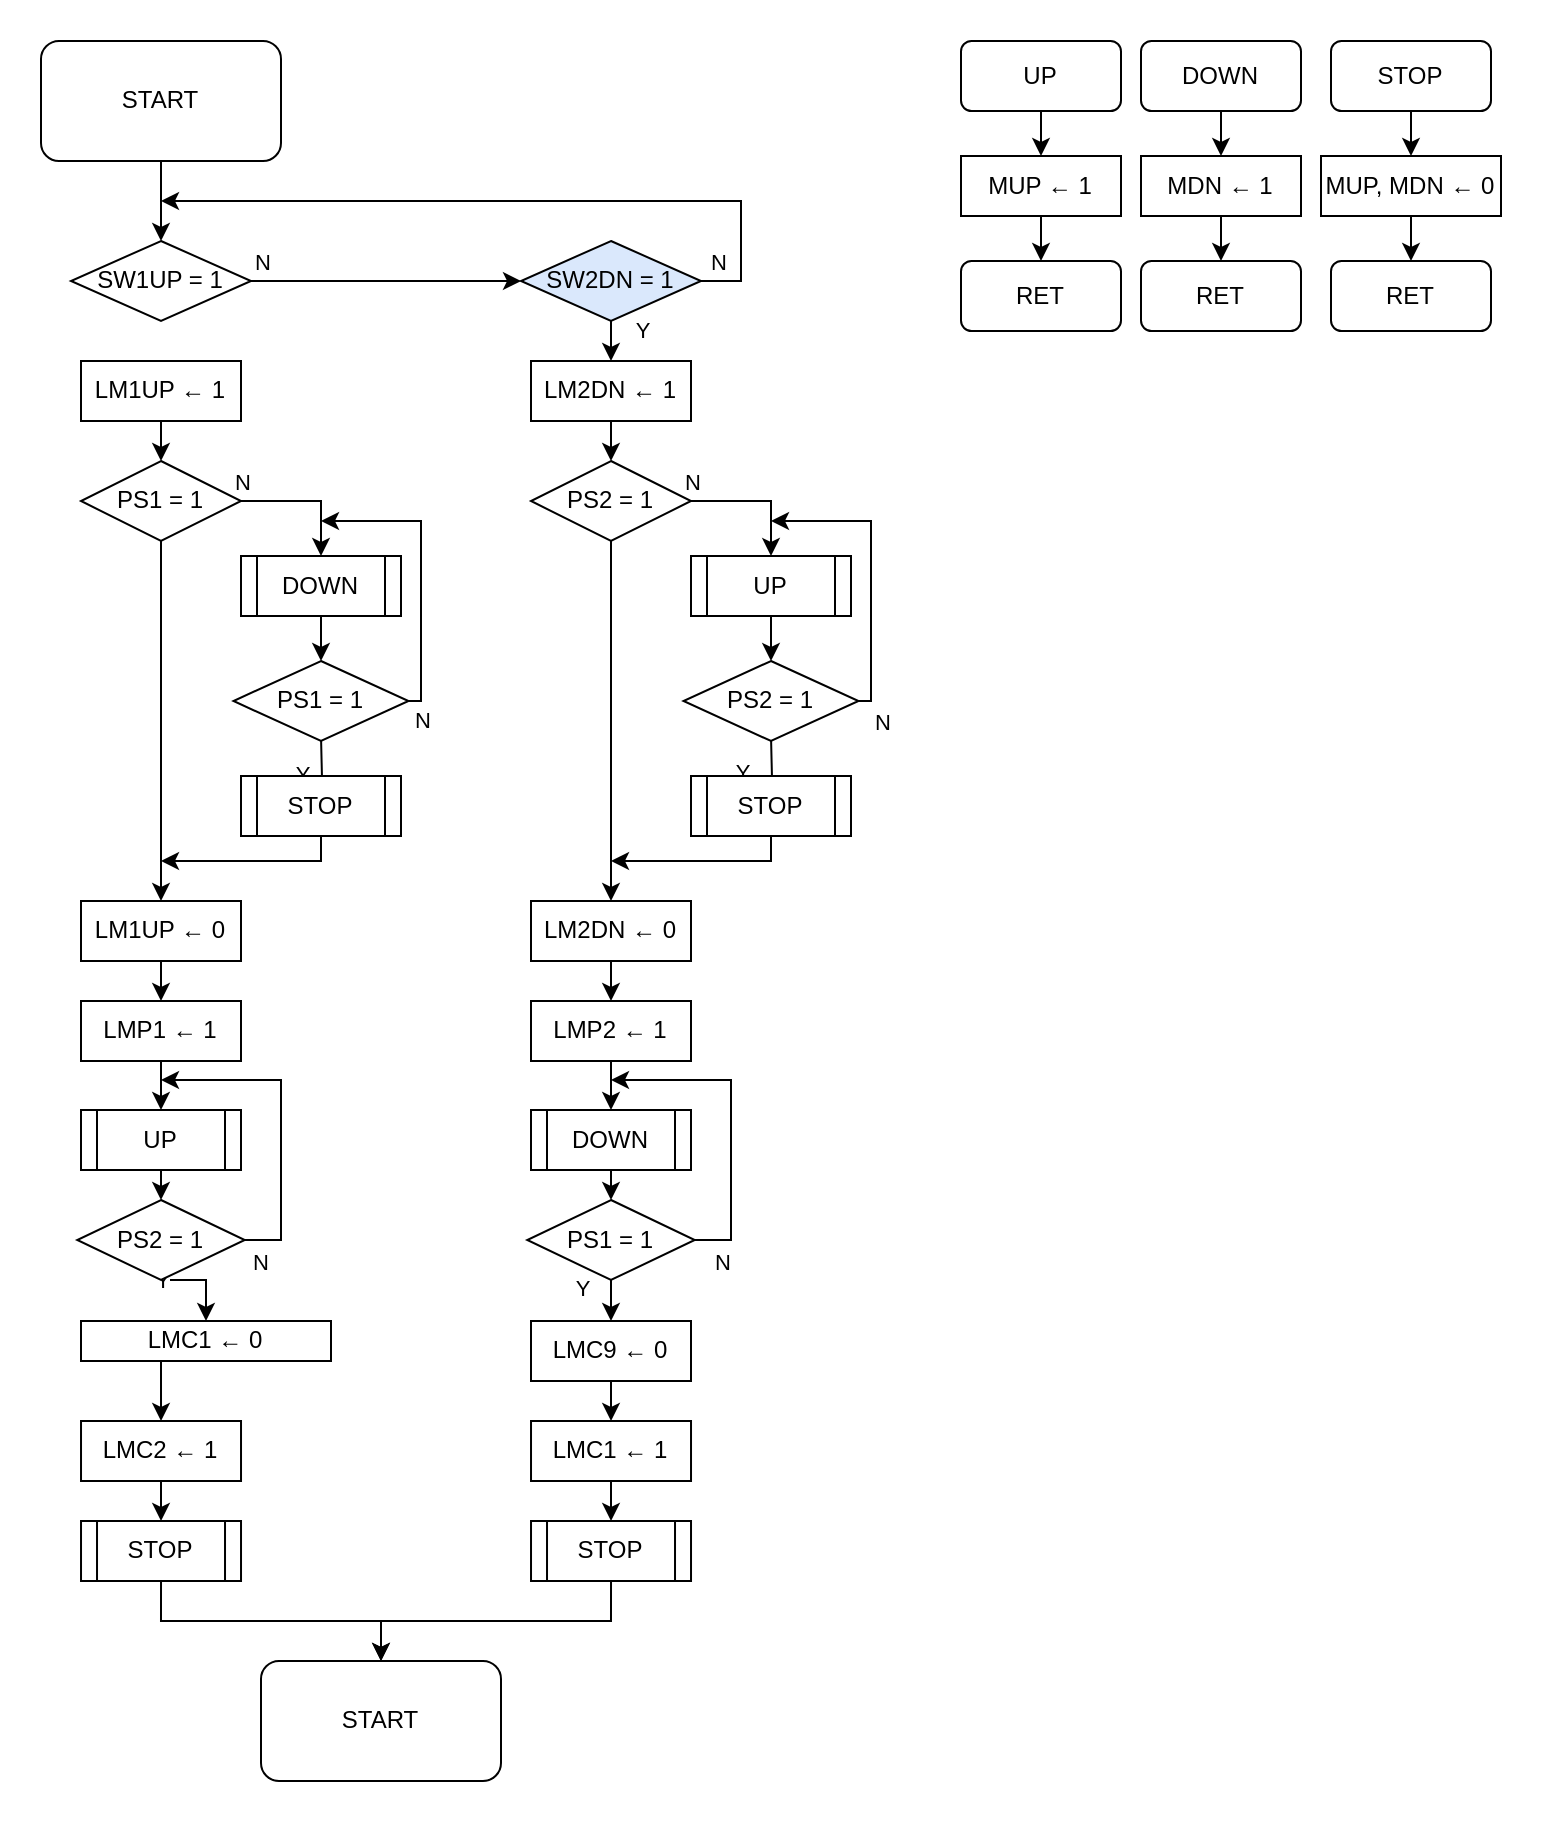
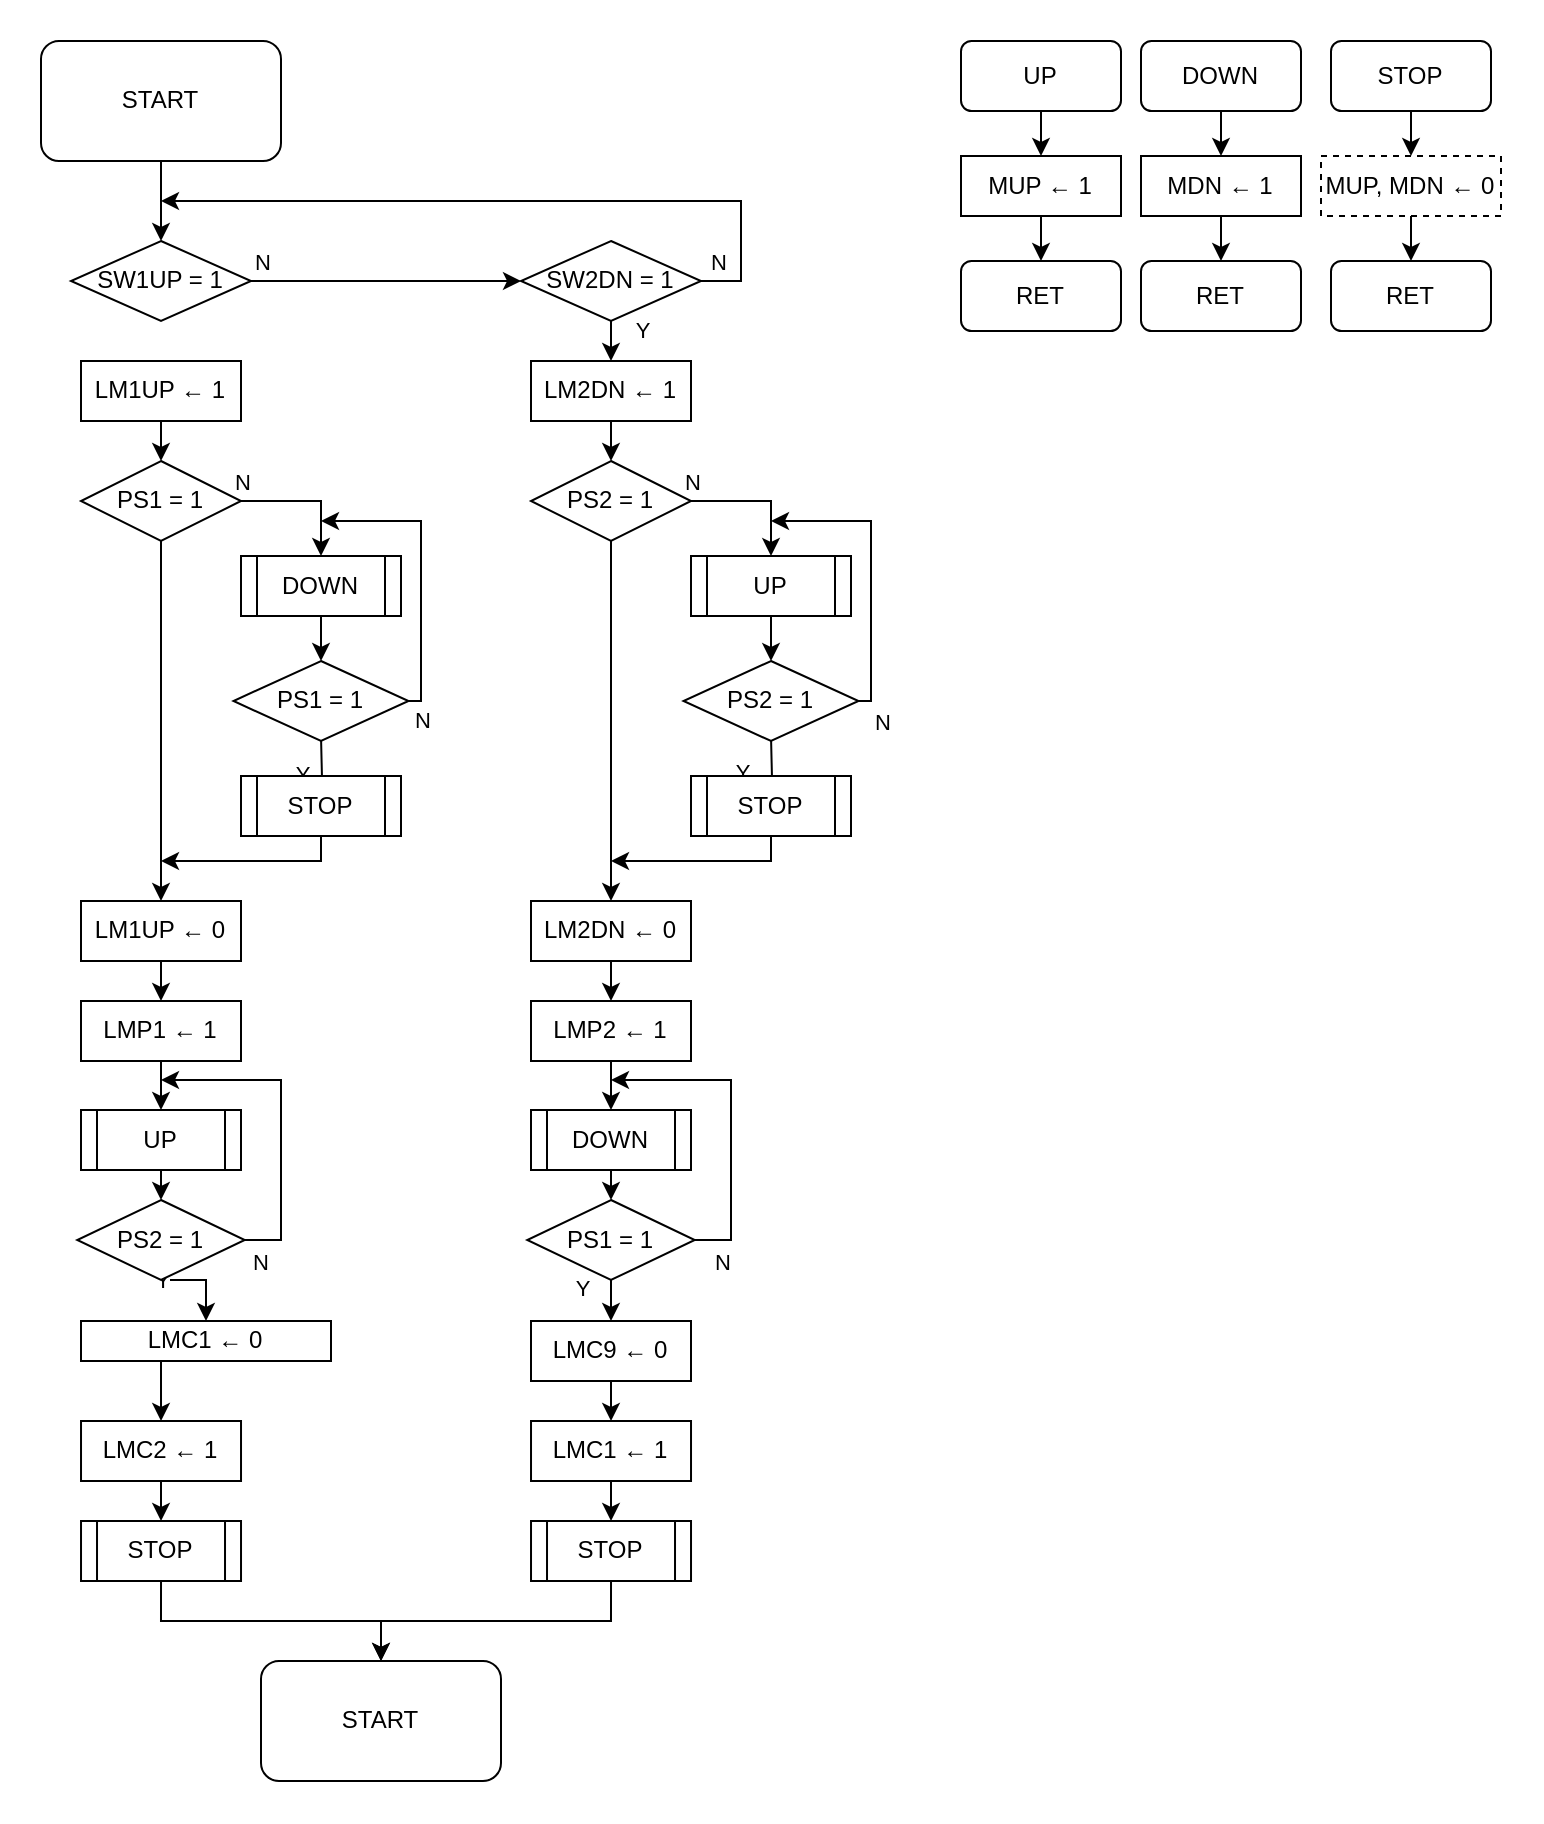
(1411, 186) -> (1411, 186)
(611, 281) -> (611, 281)
